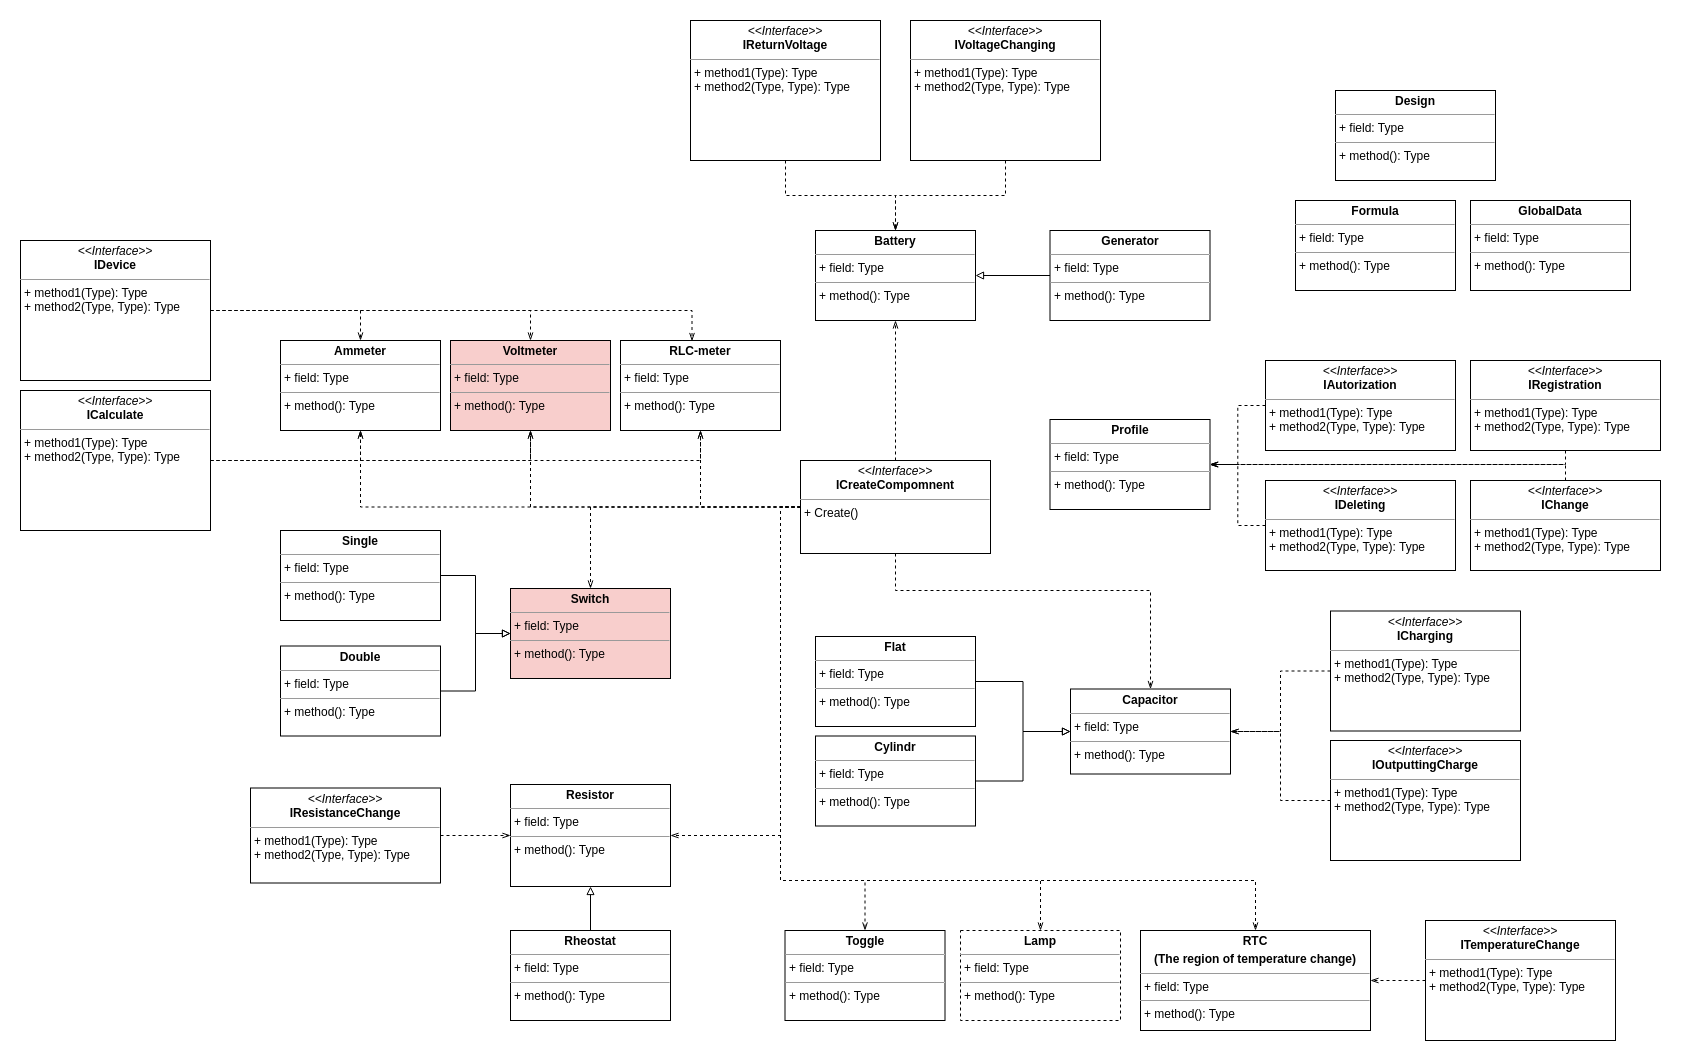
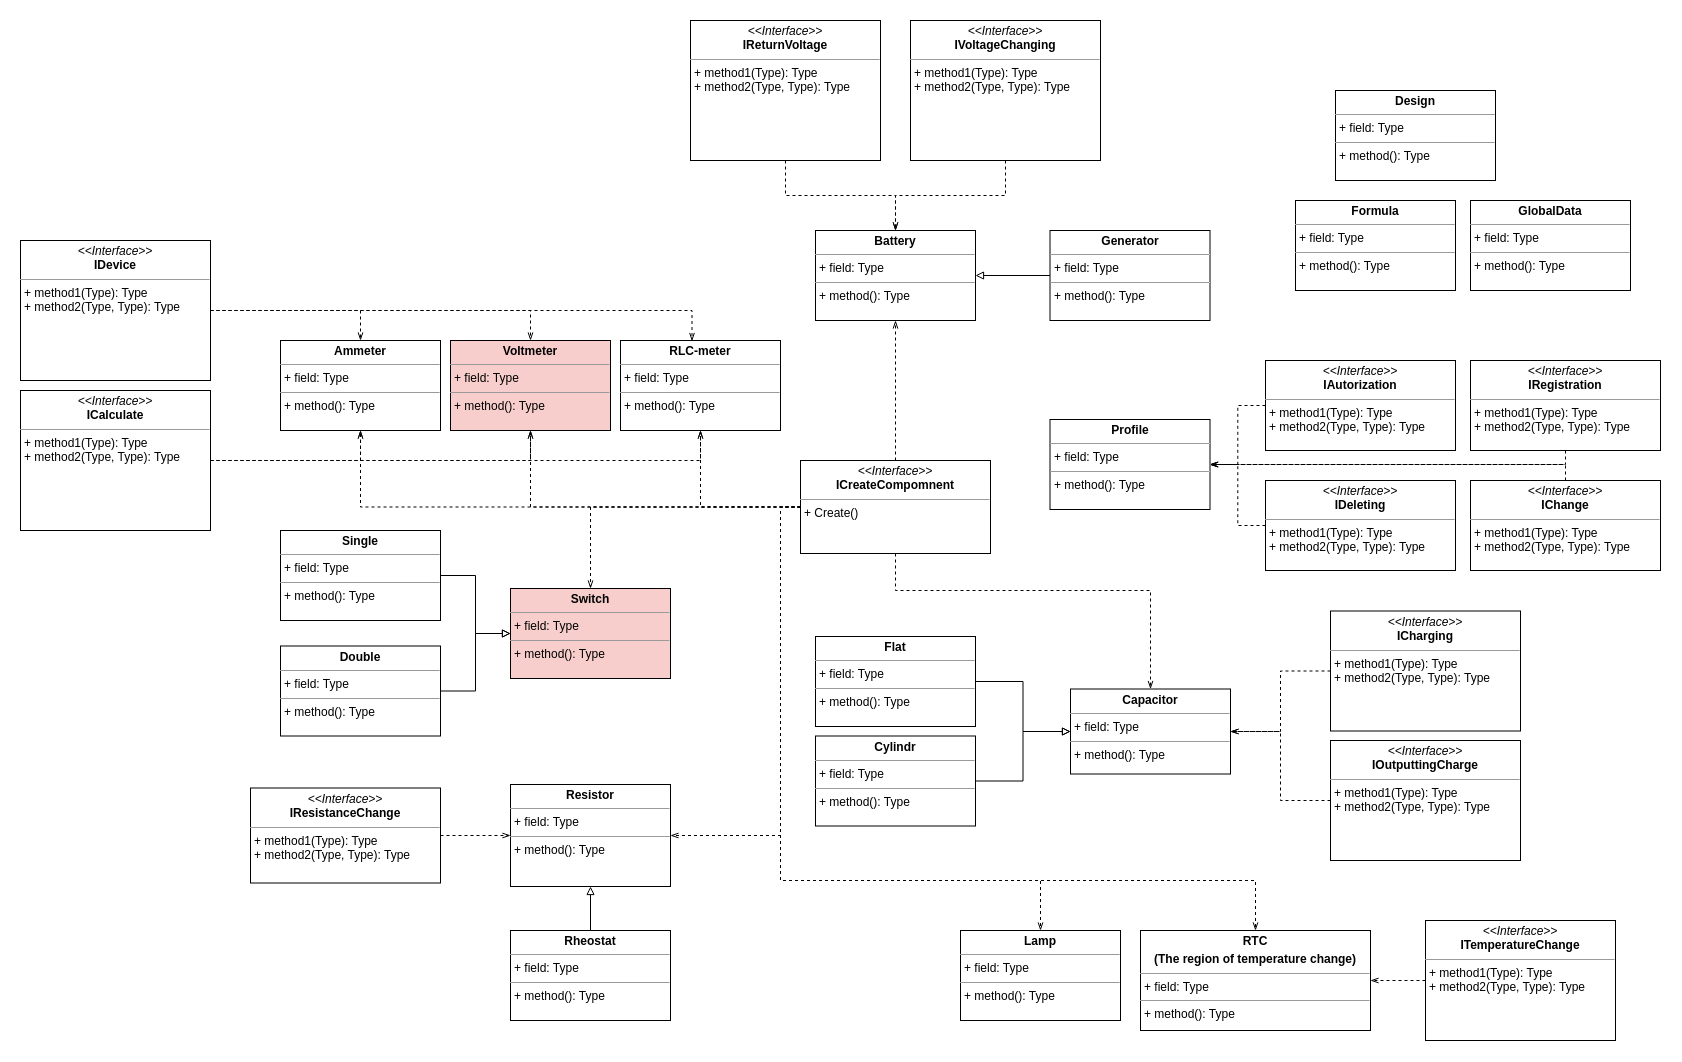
(865, 905) -> none
(865, 976) -> none
(1041, 976) -> (1041, 976)
